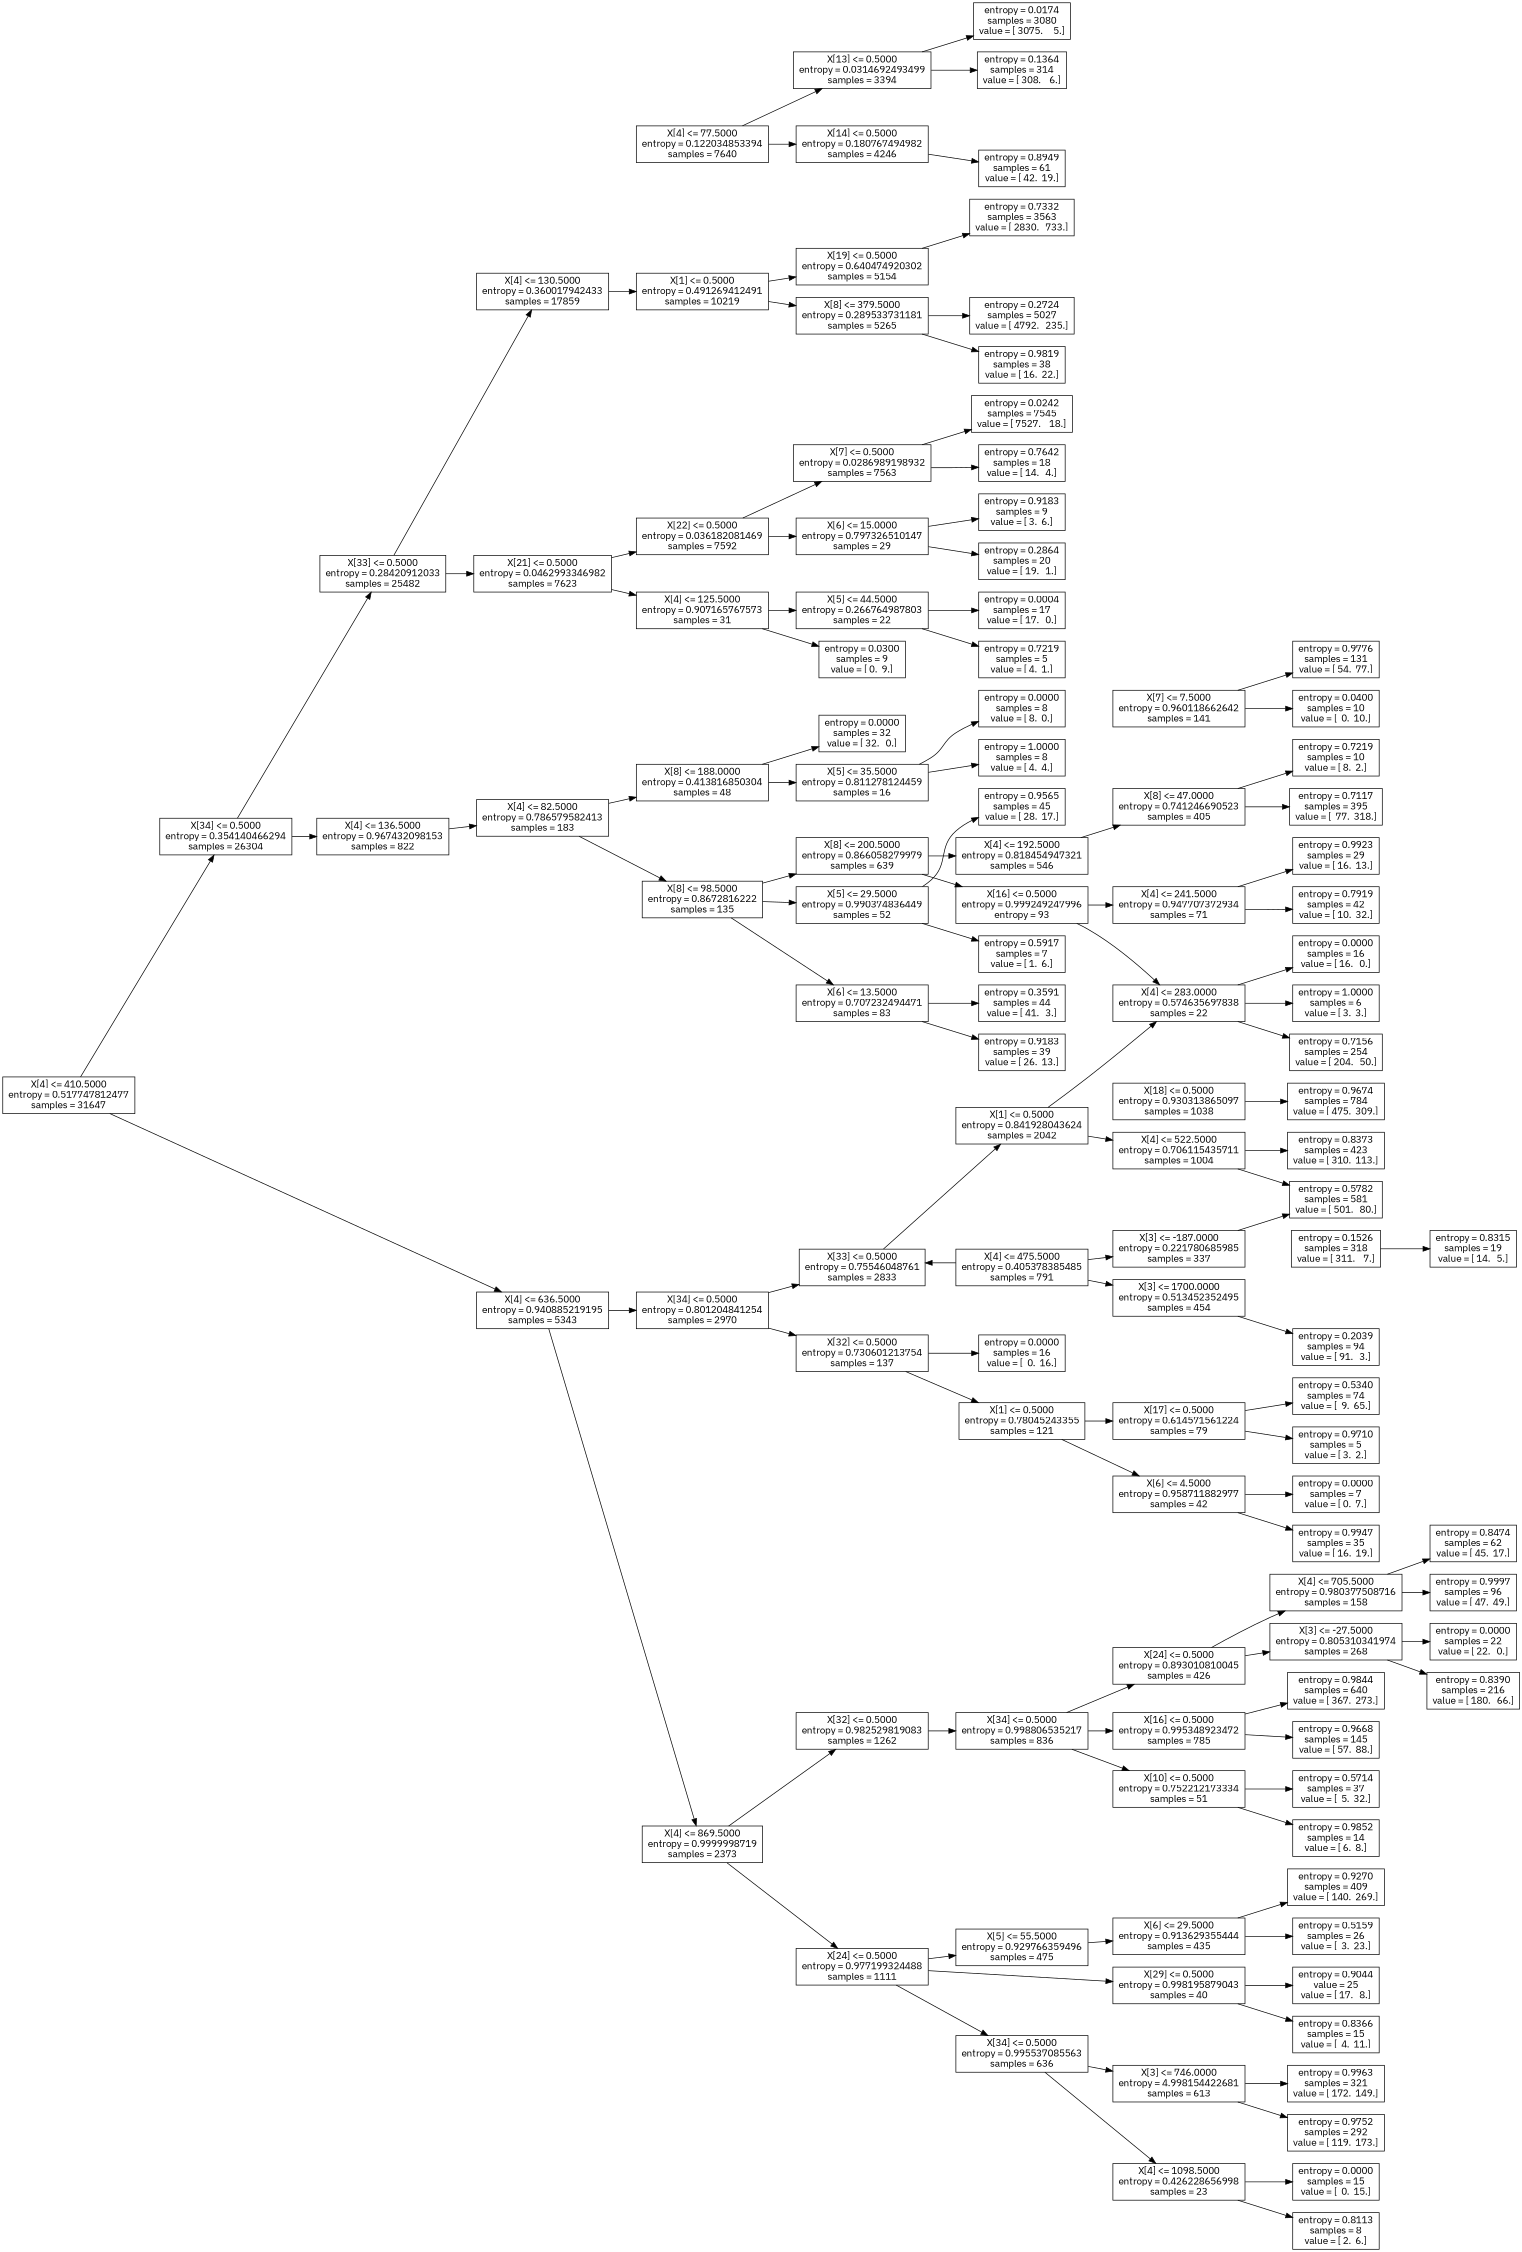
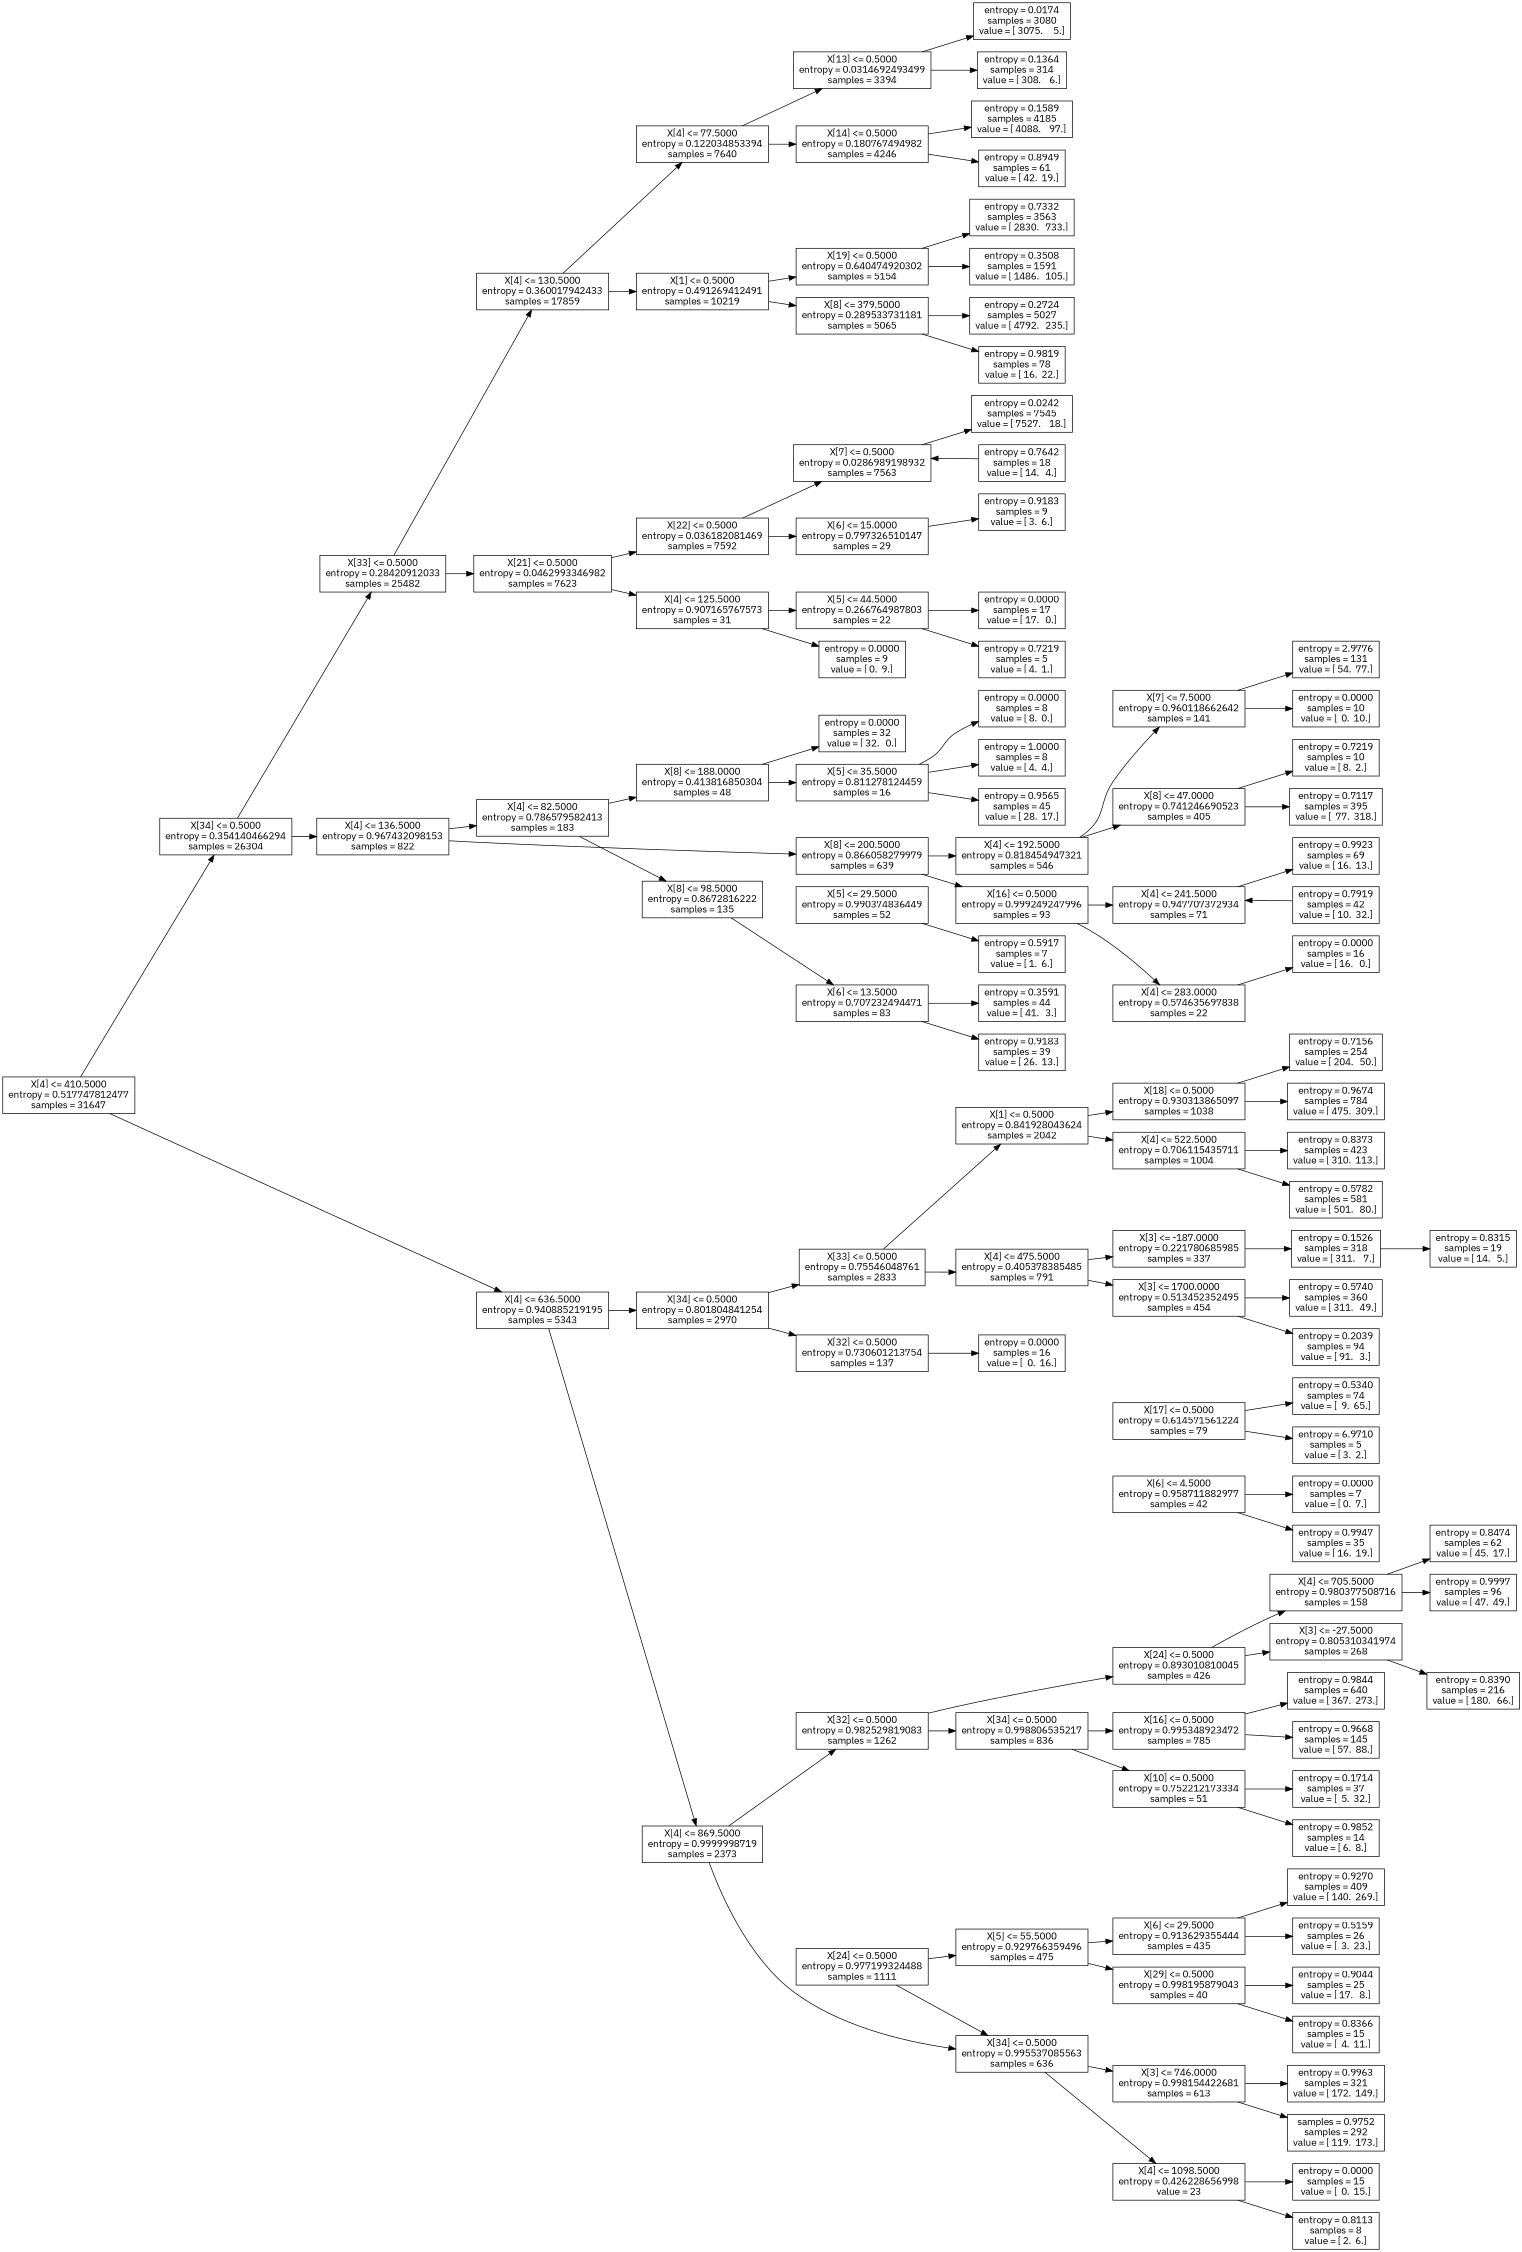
none -> (1022, 119)
none -> (620, 220)
none -> (1022, 267)
(862, 316) -> (862, 316)
(1022, 365) -> (1022, 365)
(951, 468) -> (958, 458)
(1022, 561) -> none
(1022, 610) -> (1022, 610)
(862, 660) -> (862, 660)
(1336, 660) -> (1336, 660)
(1336, 709) -> (1336, 709)
none -> (1112, 783)
(944, 851) -> (950, 796)
(1336, 856) -> (1336, 856)
(776, 879) -> (619, 848)
(776, 902) -> none
(1022, 905) -> (1022, 905)
(1265, 910) -> (1272, 900)
(1336, 1003) -> none
(1260, 1029) -> (1260, 1076)
(1100, 1068) -> (1097, 1114)
(1260, 1223) -> (1265, 1249)
(944, 1263) -> (937, 1272)
none -> (1336, 1298)
(702, 1310) -> (702, 1310)
(1022, 1421) -> none
(1336, 1445) -> (1336, 1445)
(1473, 1642) -> none
(1097, 1700) -> (1017, 1694)
(1336, 1789) -> (1336, 1789)
(780, 1903) -> (798, 1995)
(1017, 1976) -> (1097, 1966)
(1336, 1985) -> (1336, 1985)
(1179, 2084) -> (1179, 2084)
(1336, 2133) -> (1336, 2133)
(1179, 2182) -> (1179, 2182)
